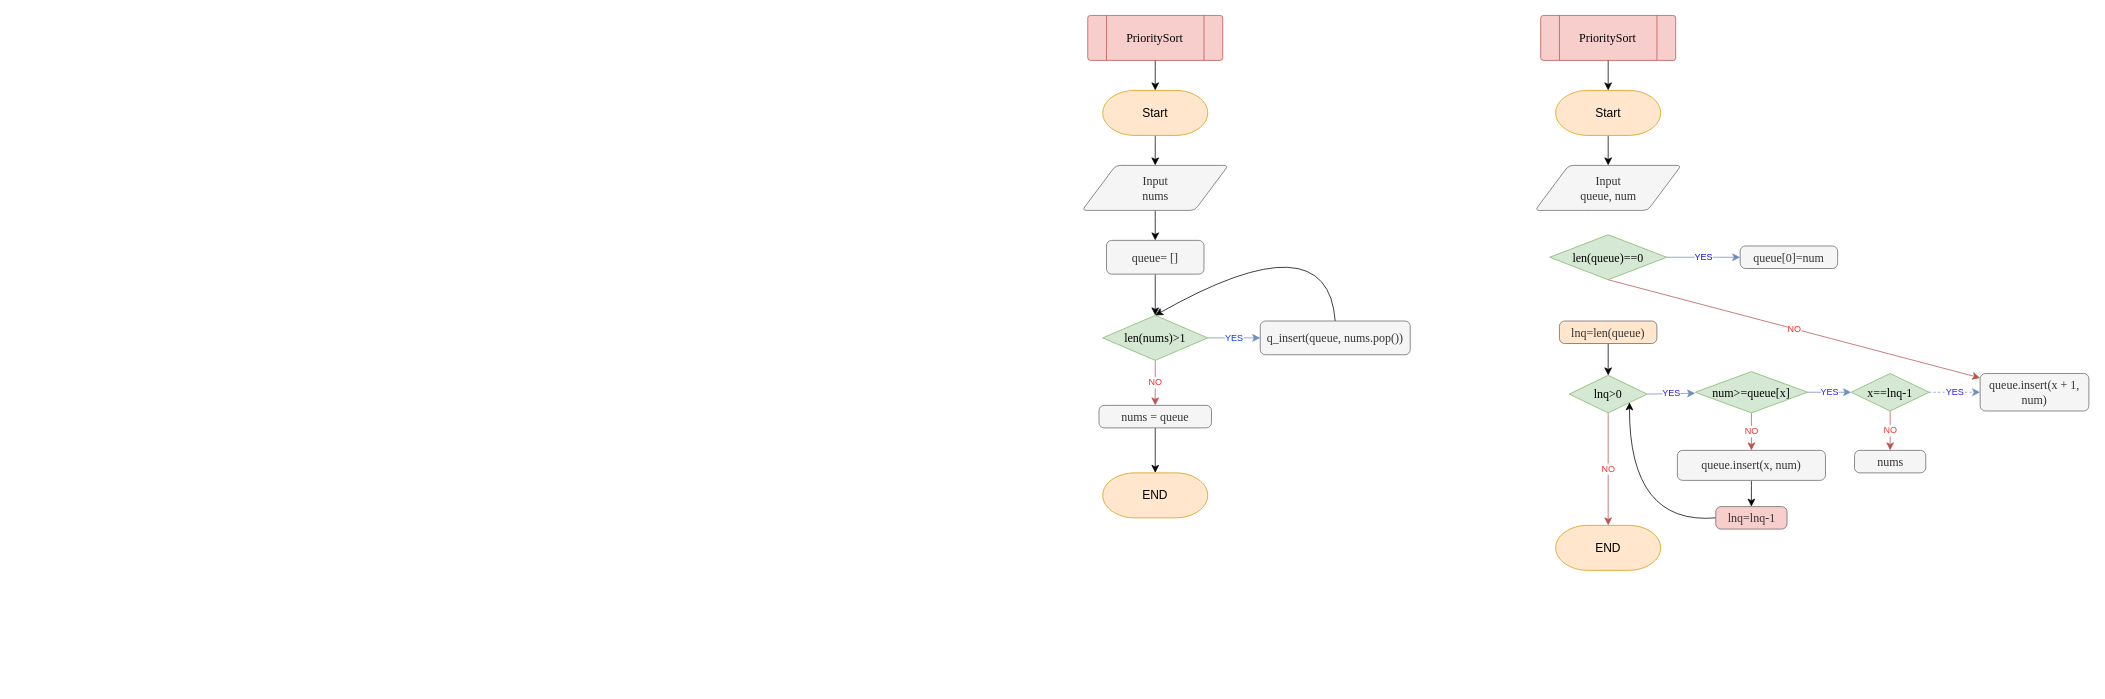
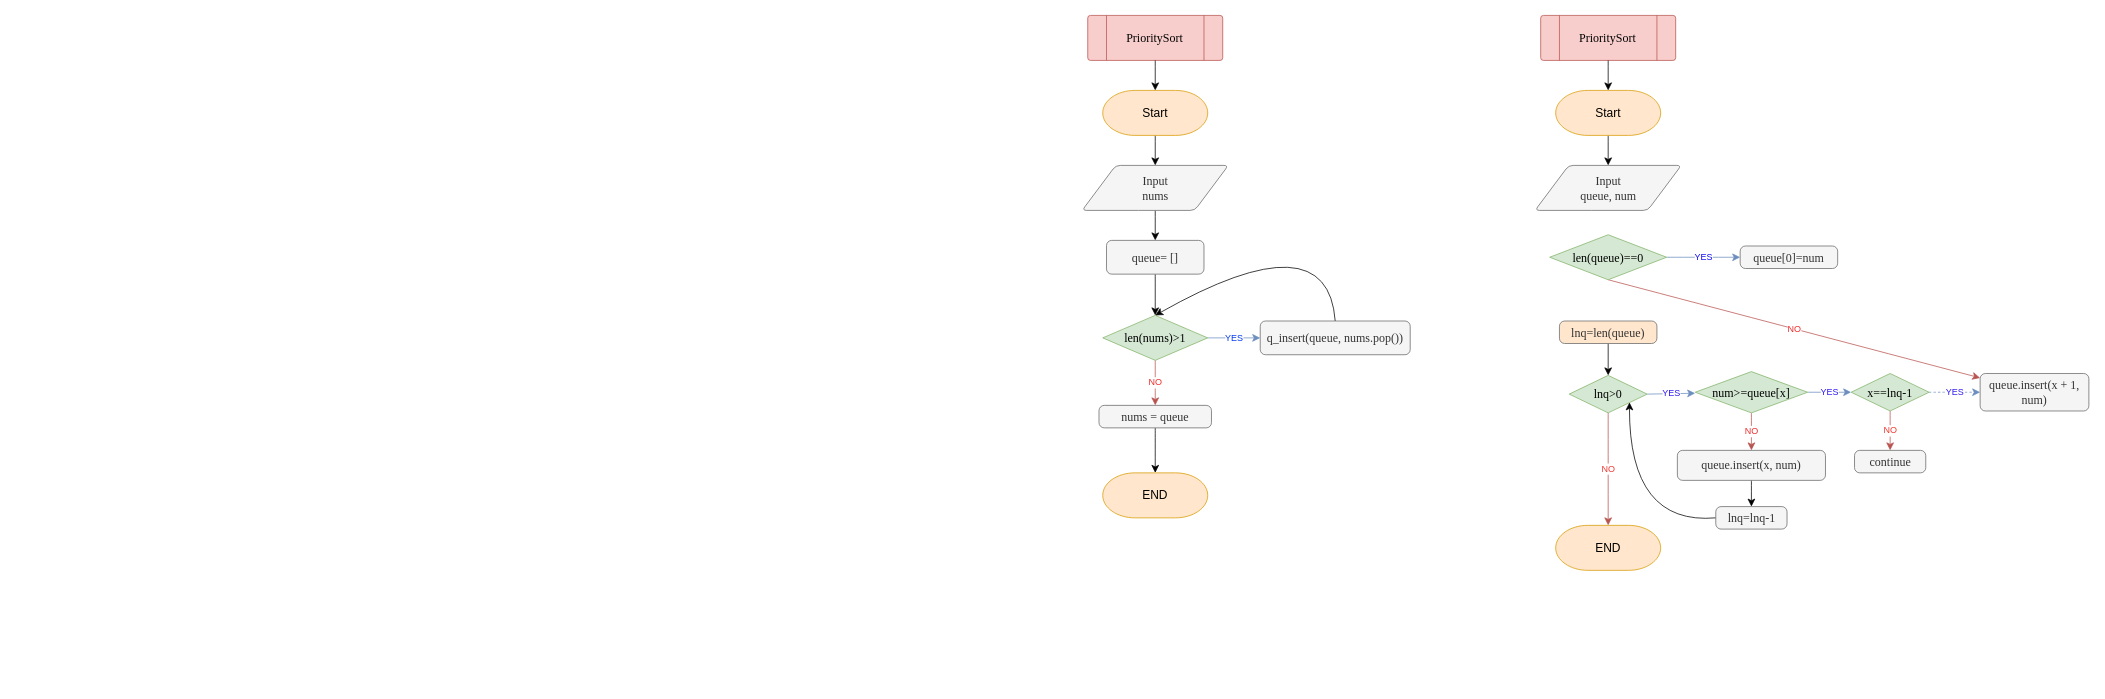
(1891, 462) -> (1891, 462)
(1752, 518) -> (1752, 518)
